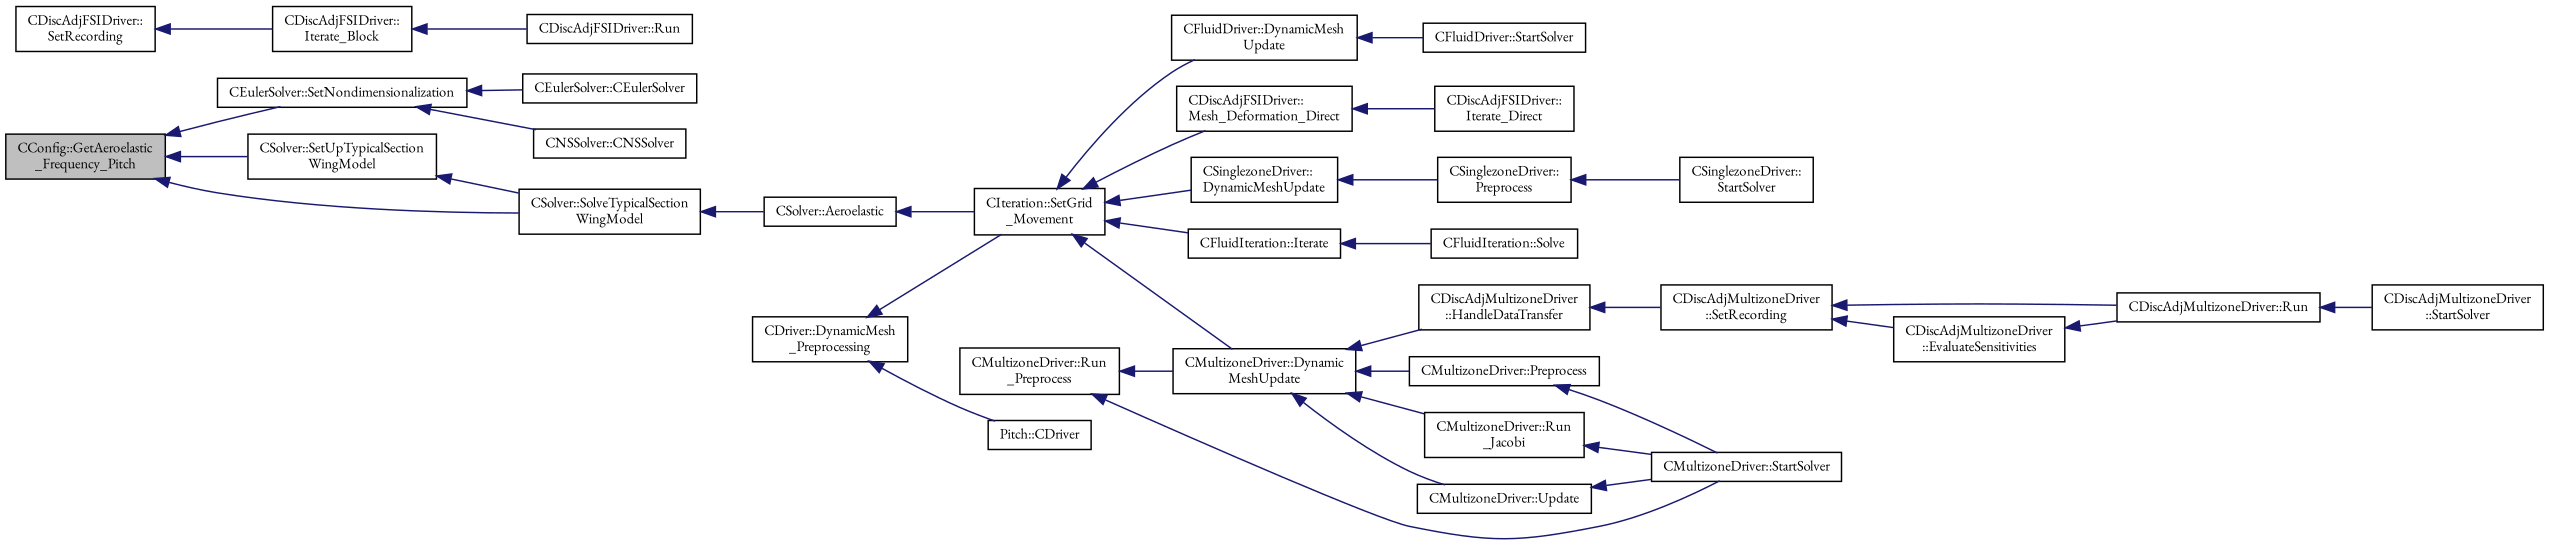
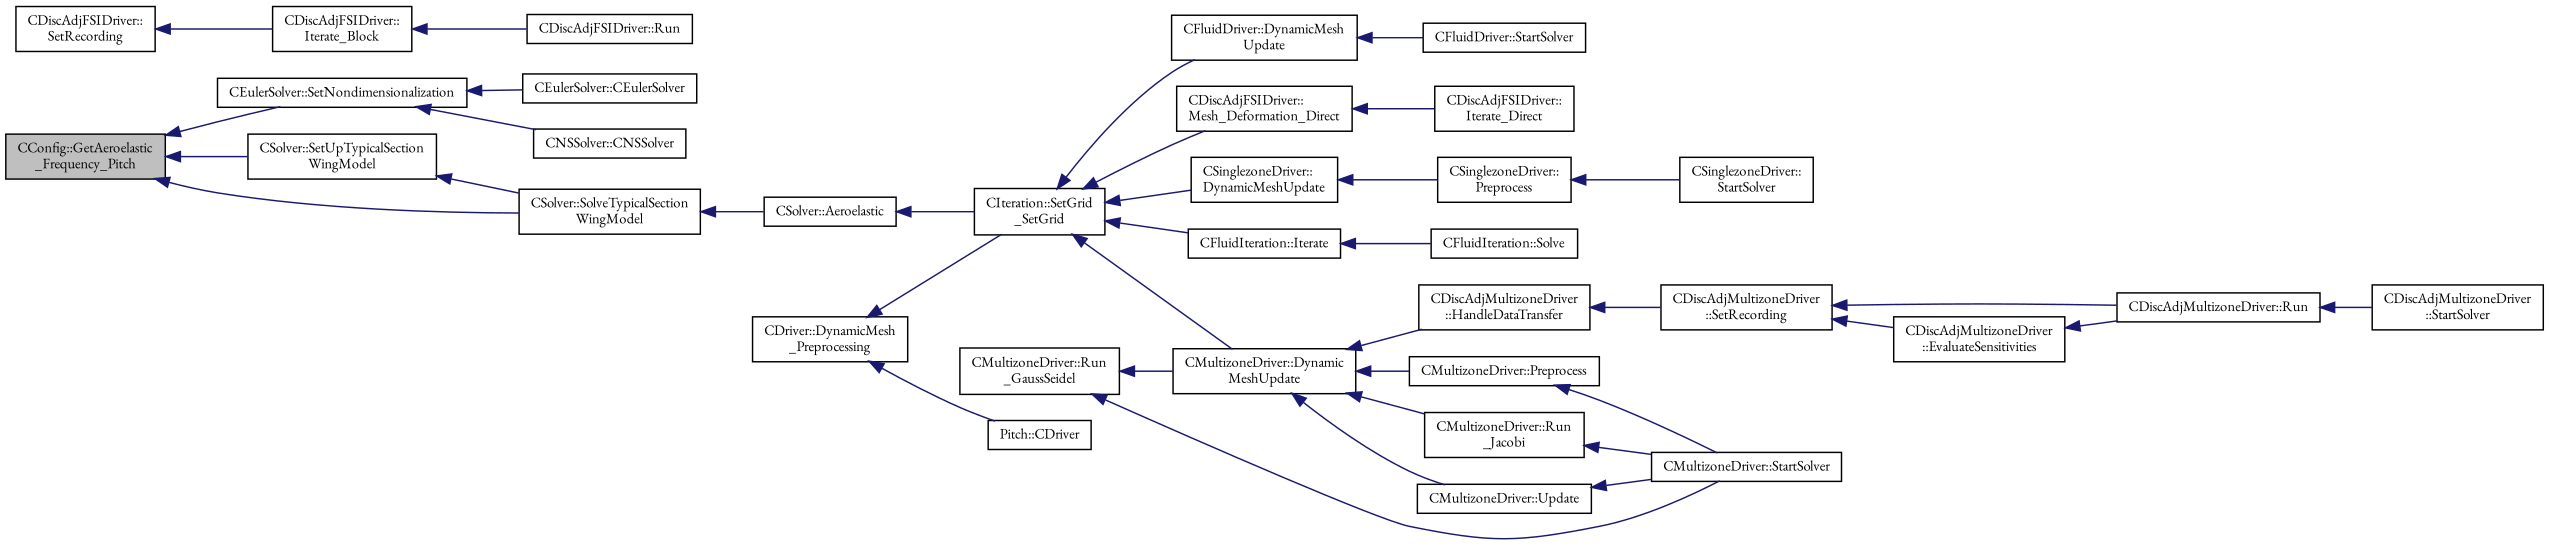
(1040, 212) -> (1040, 212)
(1040, 371) -> (1040, 371)
